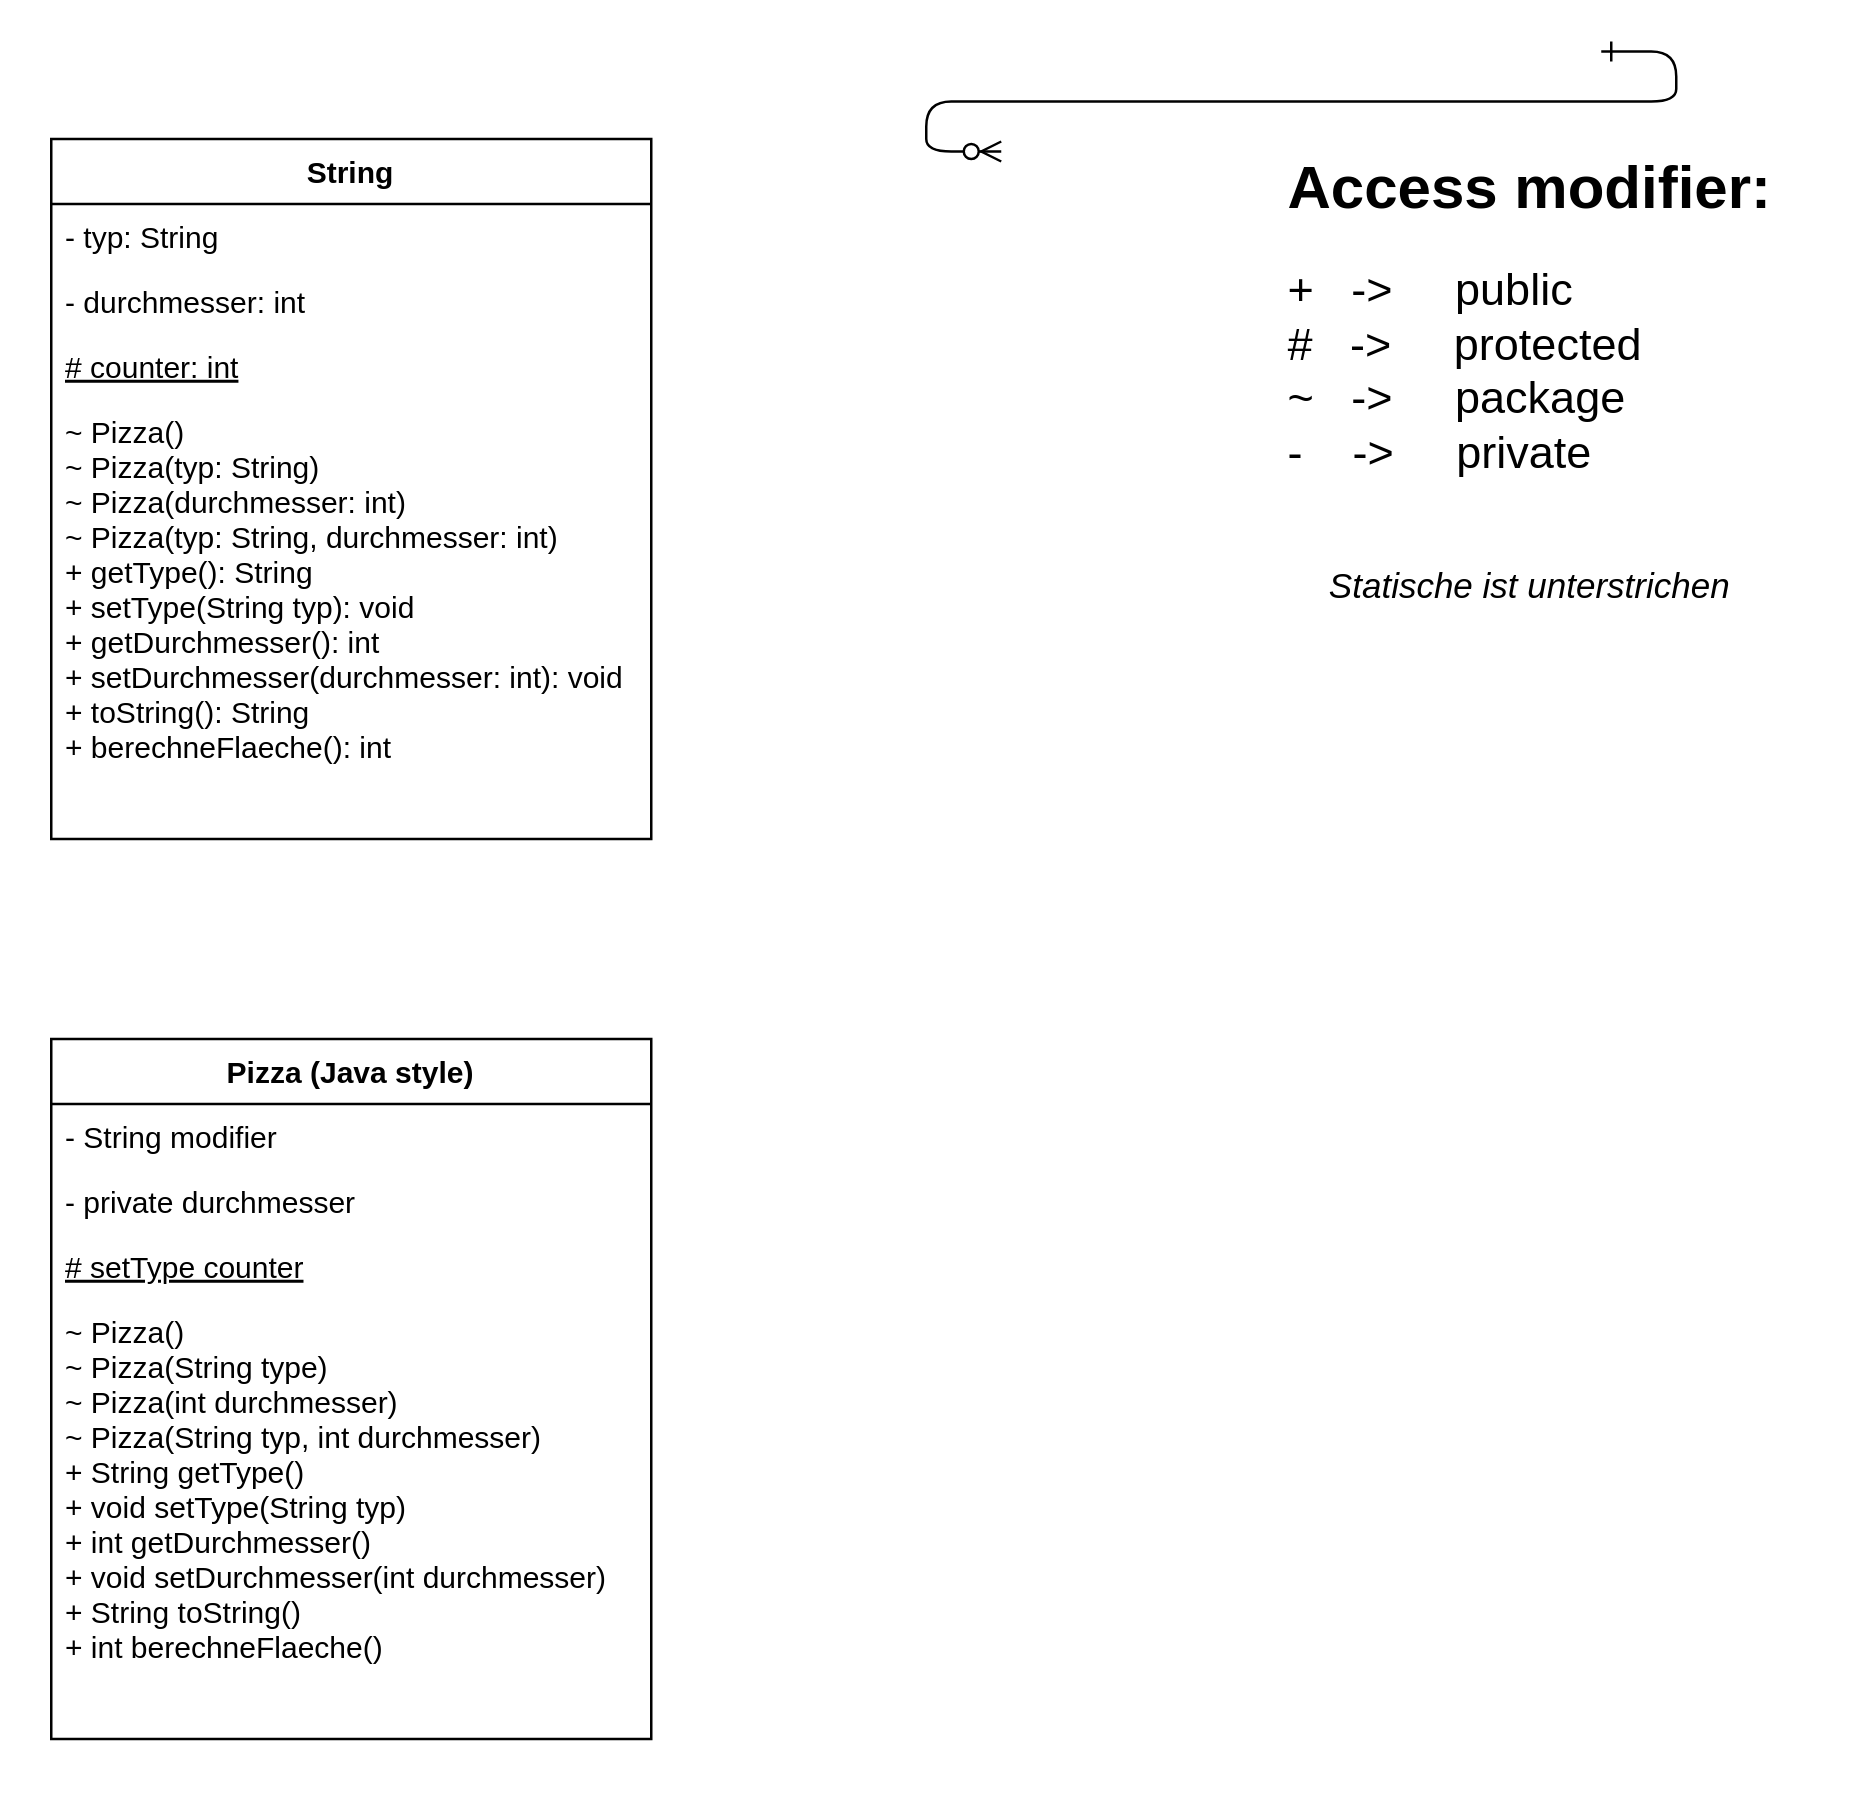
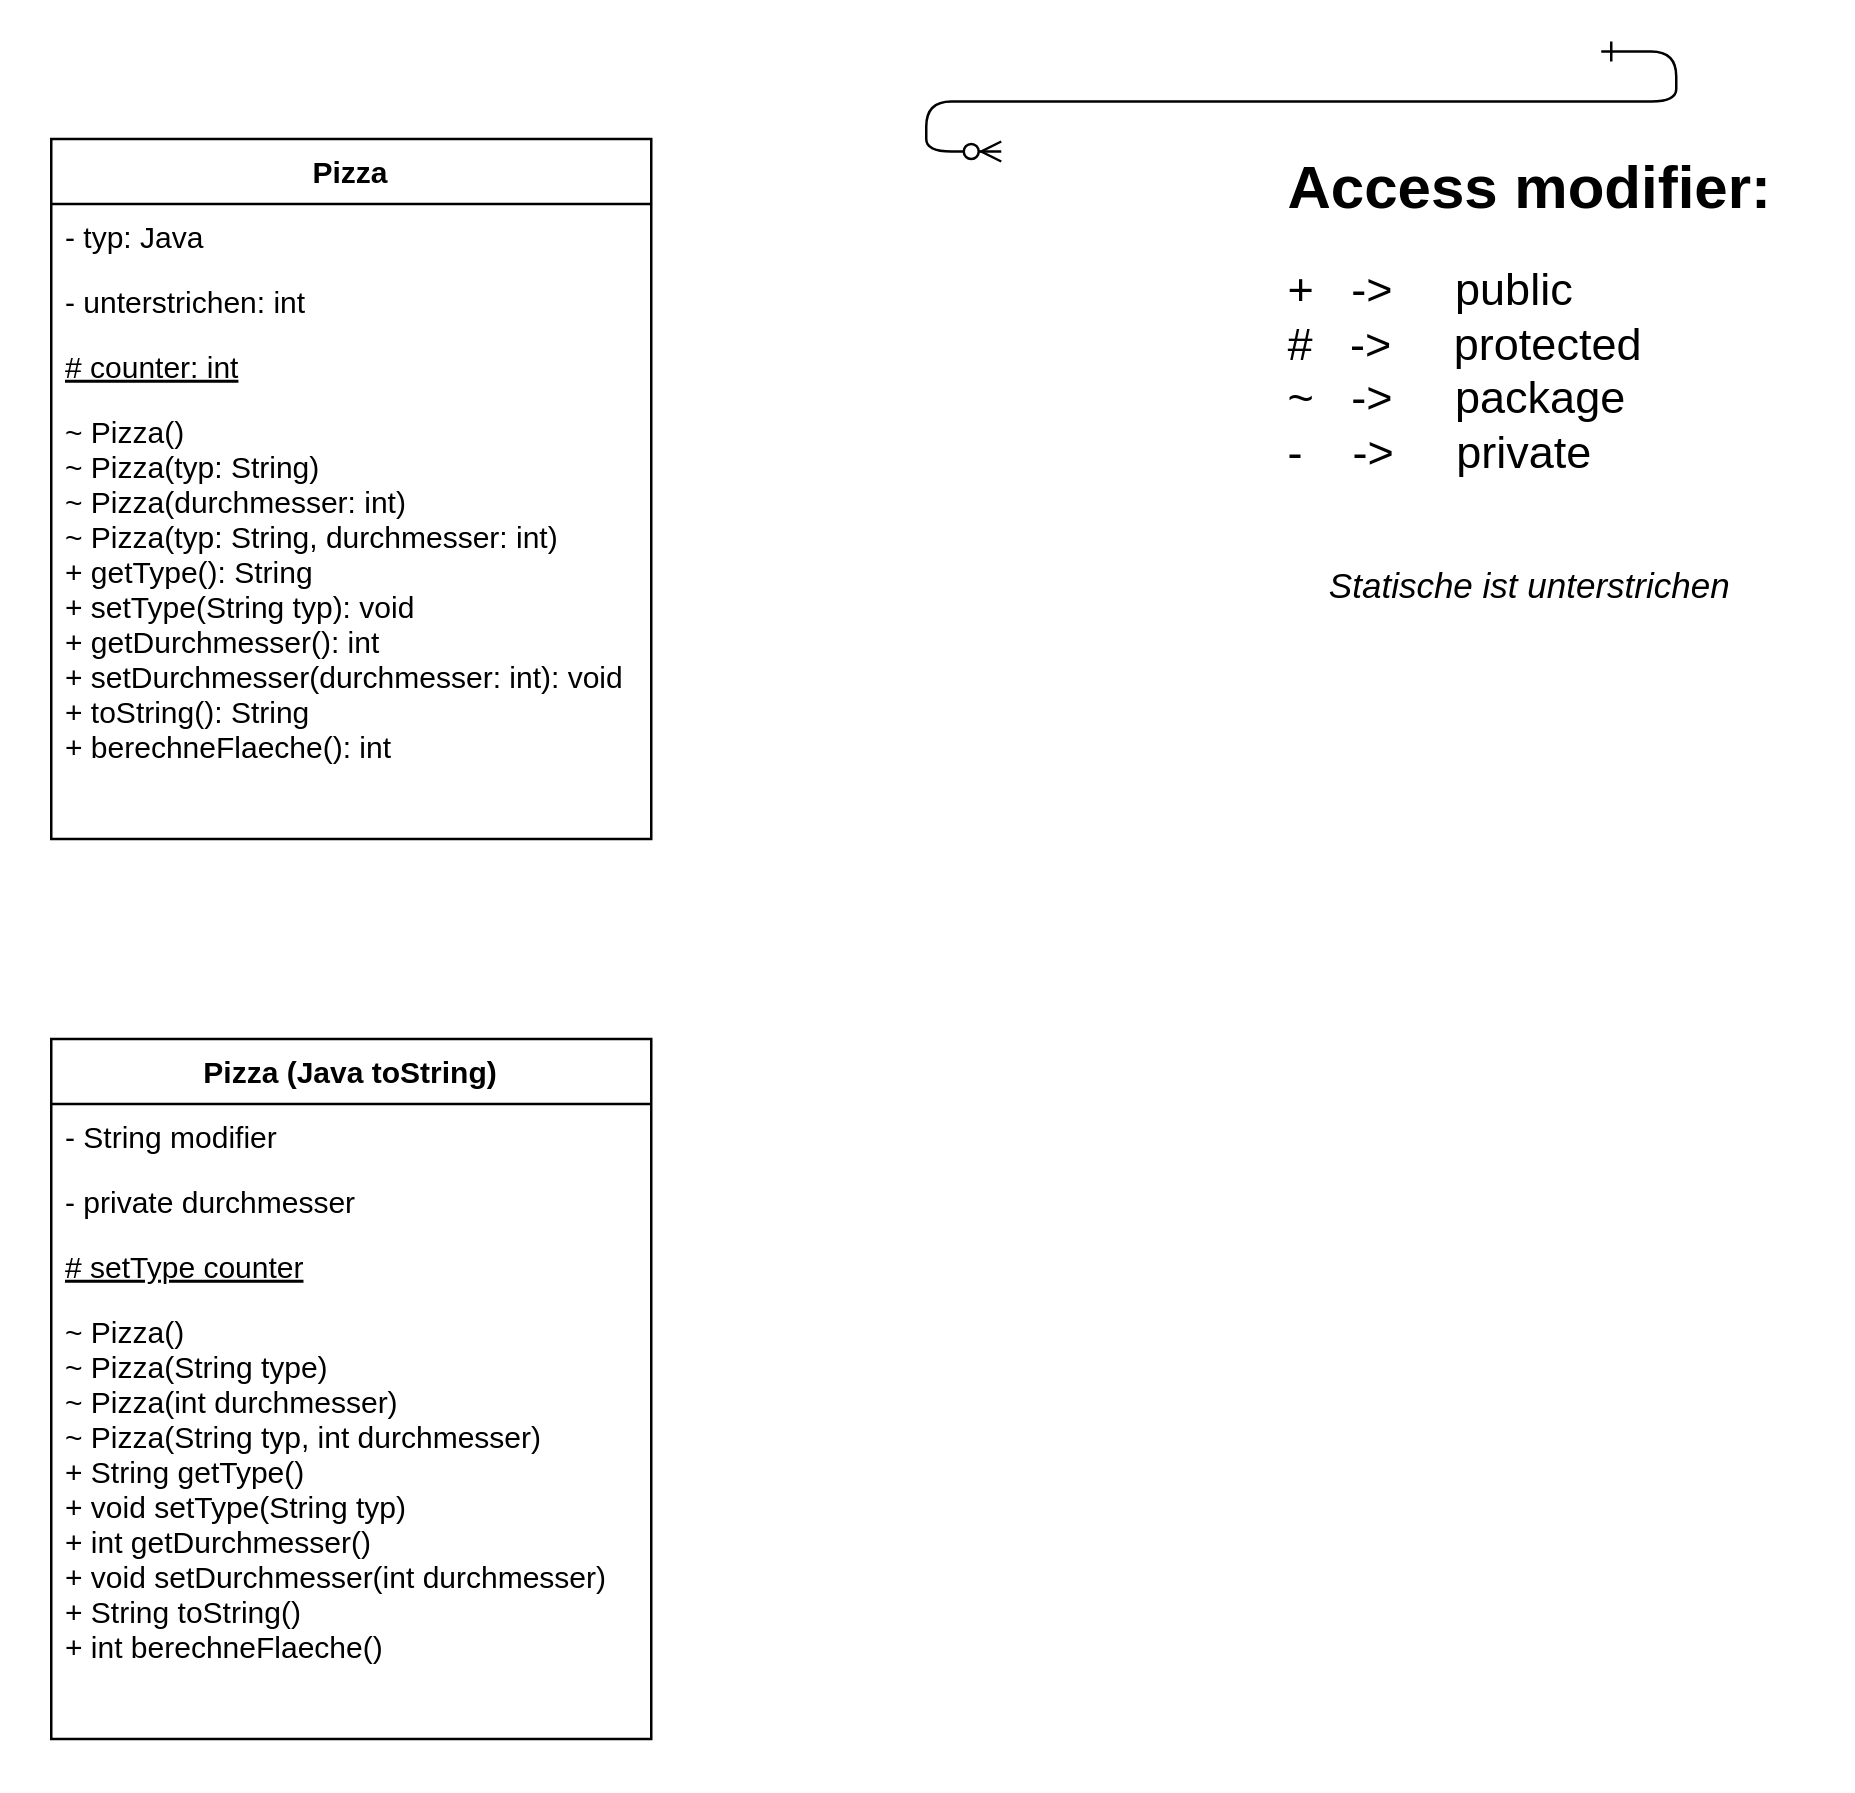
(350, 173) -> (350, 173)
(159, 238) -> (146, 238)
(201, 303) -> (214, 303)
(350, 1073) -> (350, 1073)
